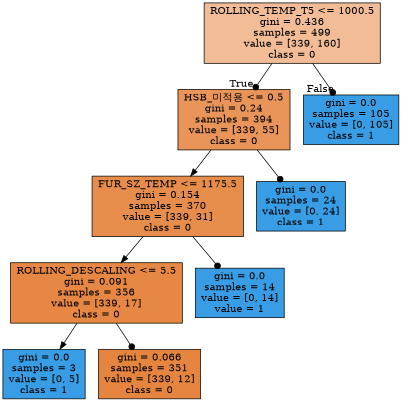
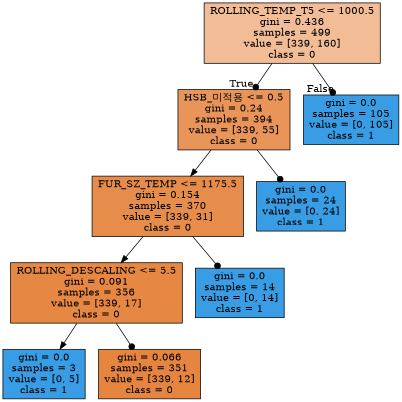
(240, 293) -> (240, 293)
